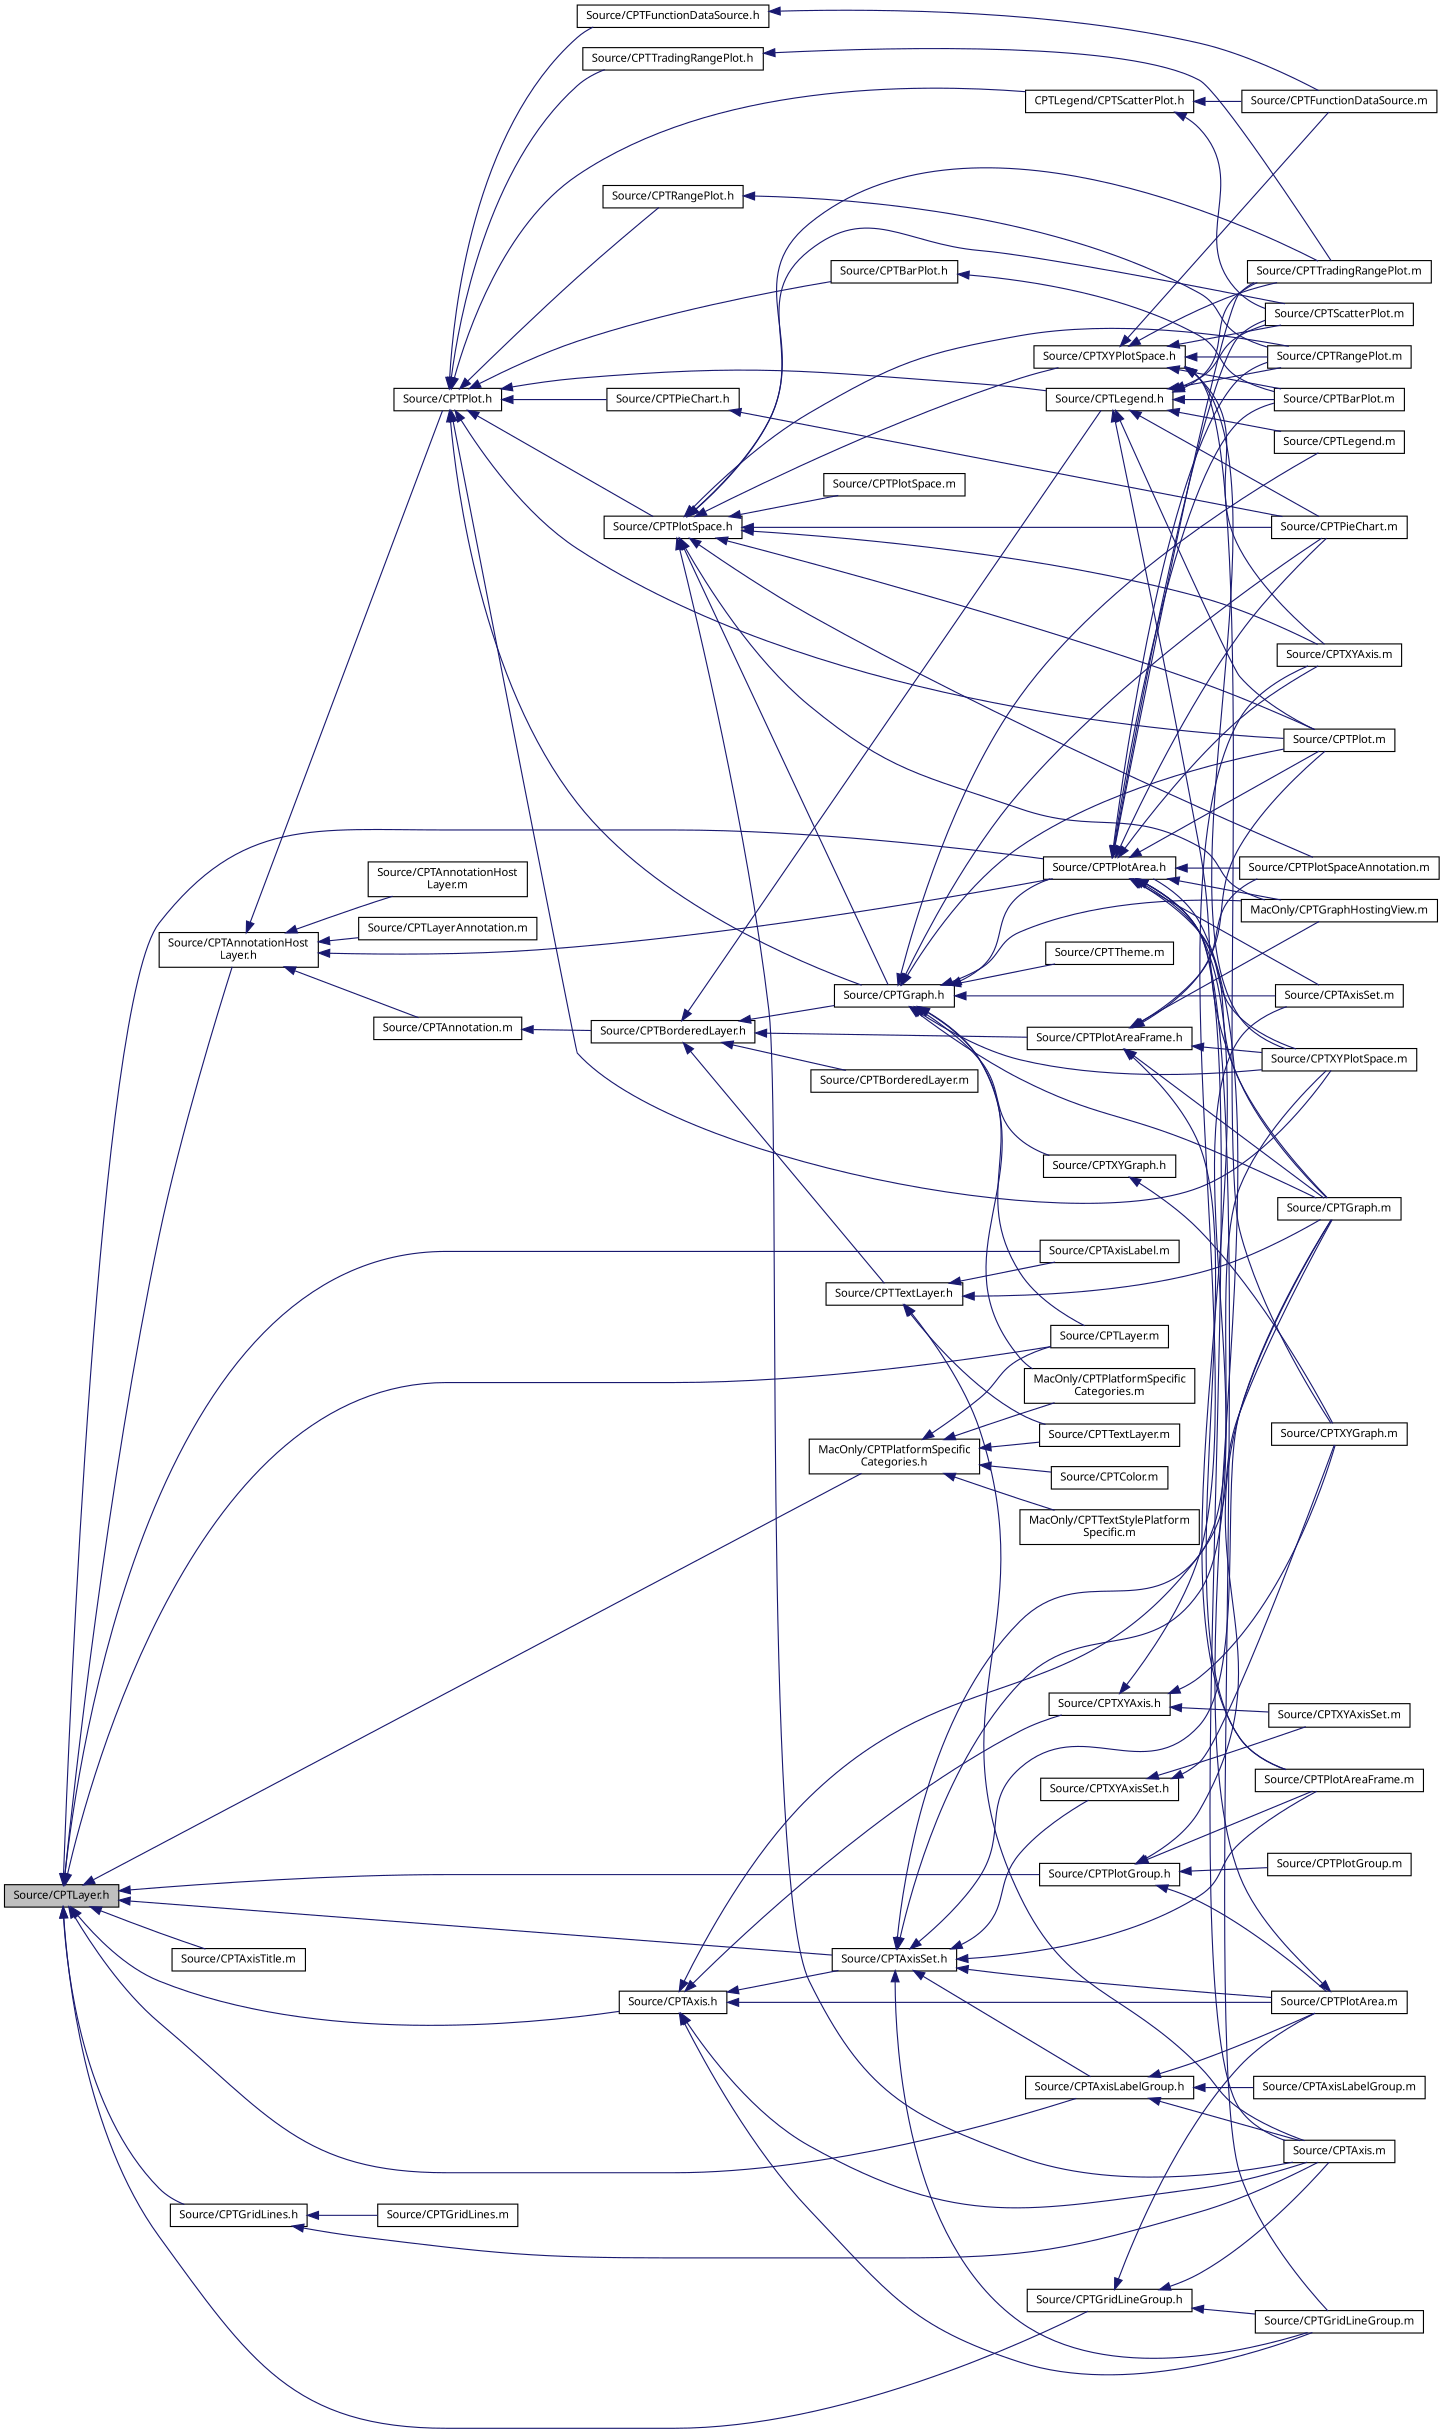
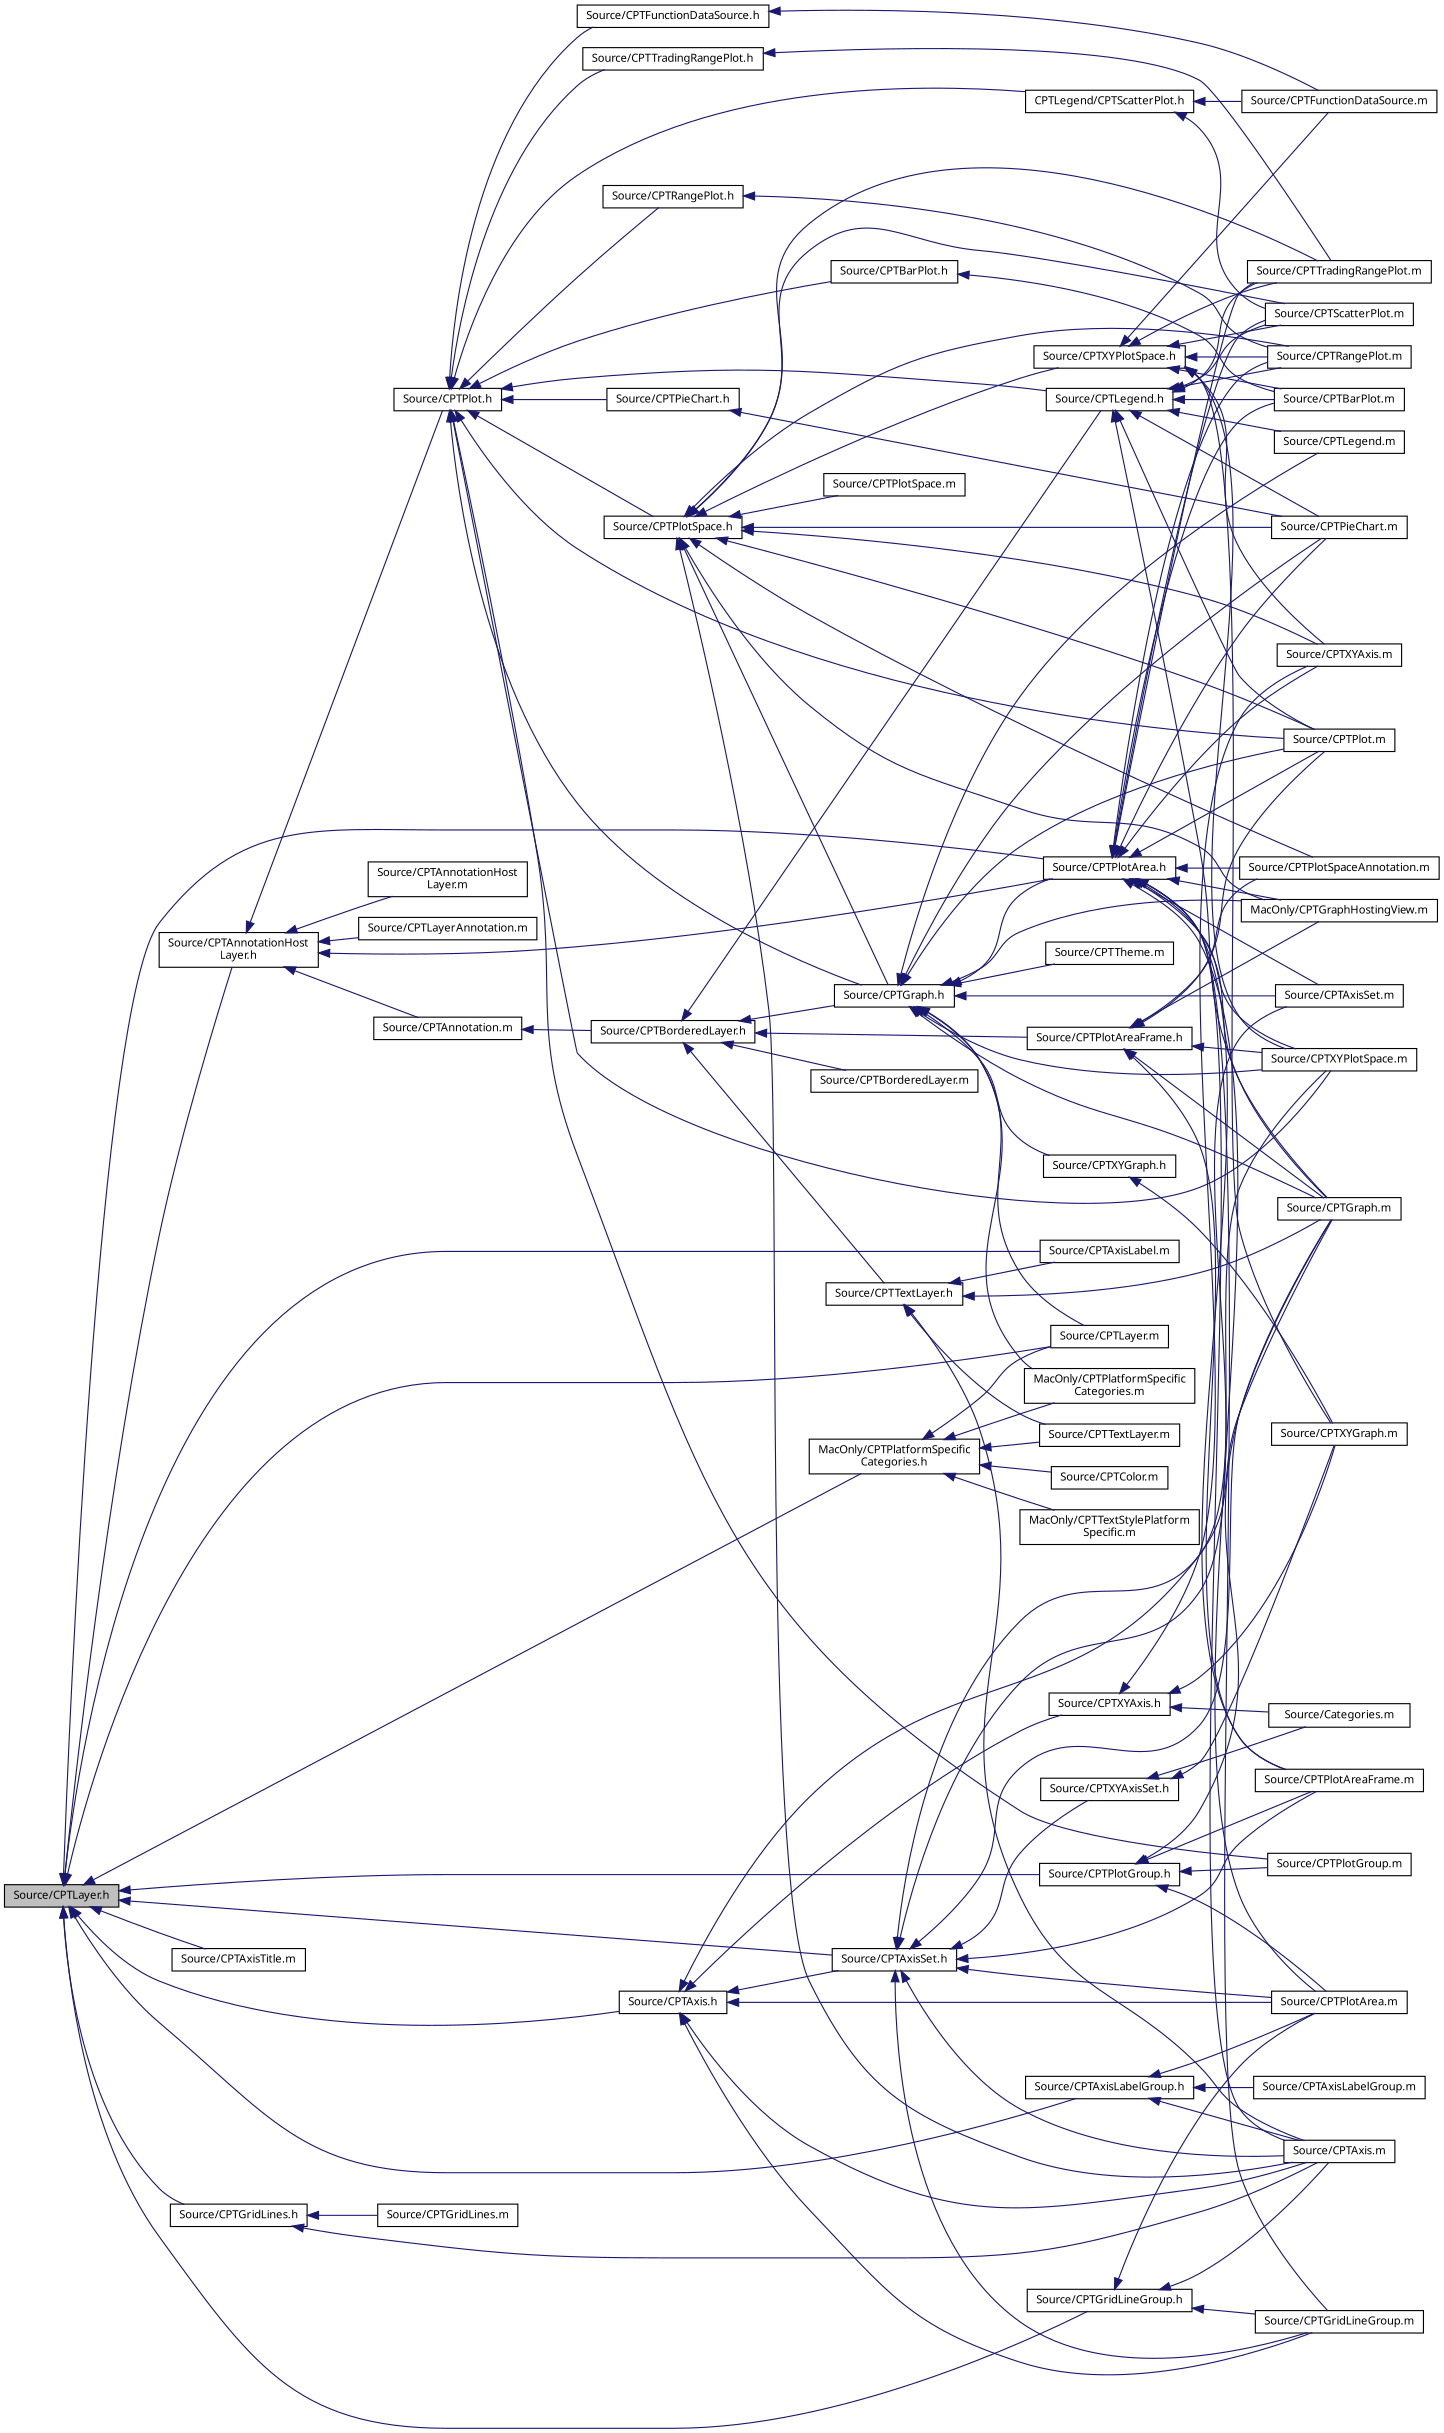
none -> (633, 1305)
(1226, 1434) -> (1227, 1435)
(1339, 1715) -> (1339, 1715)
(1007, 2027) -> (1065, 2128)
